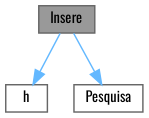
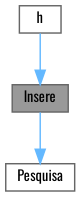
(50, 53) -> (40, 52)
